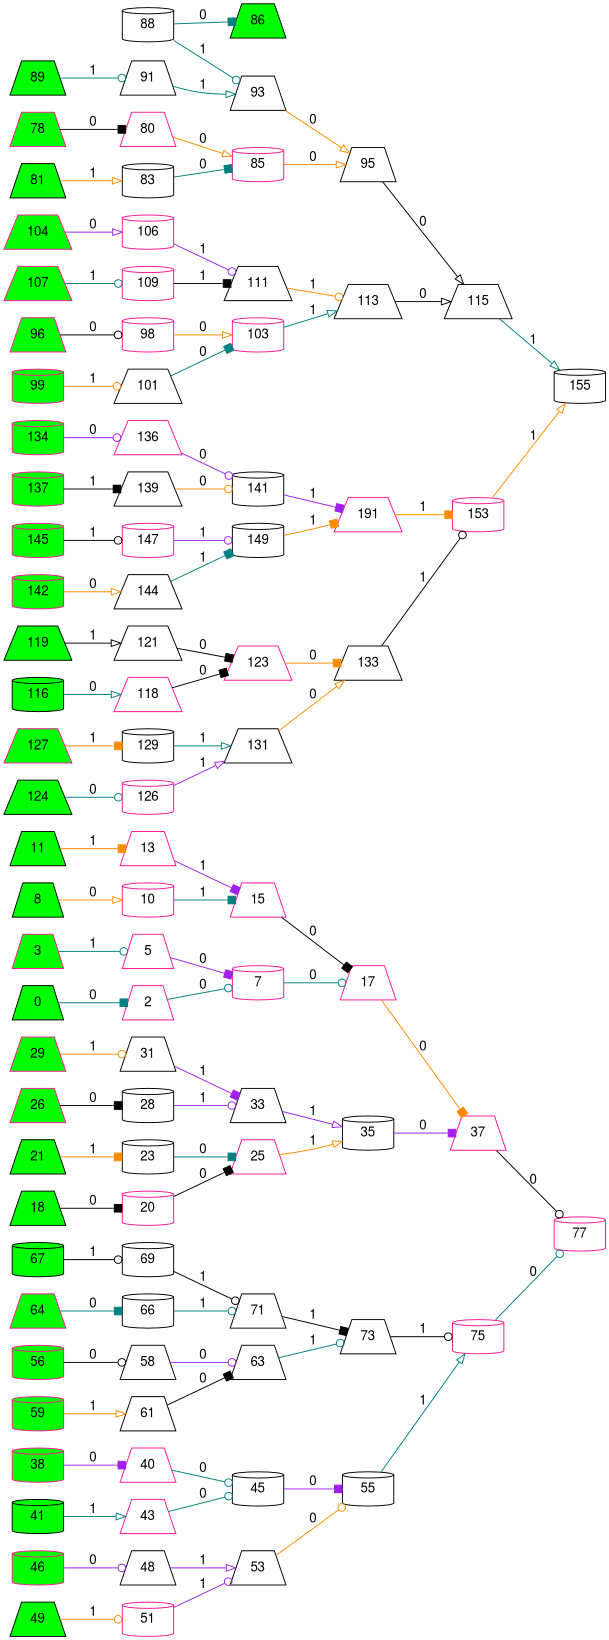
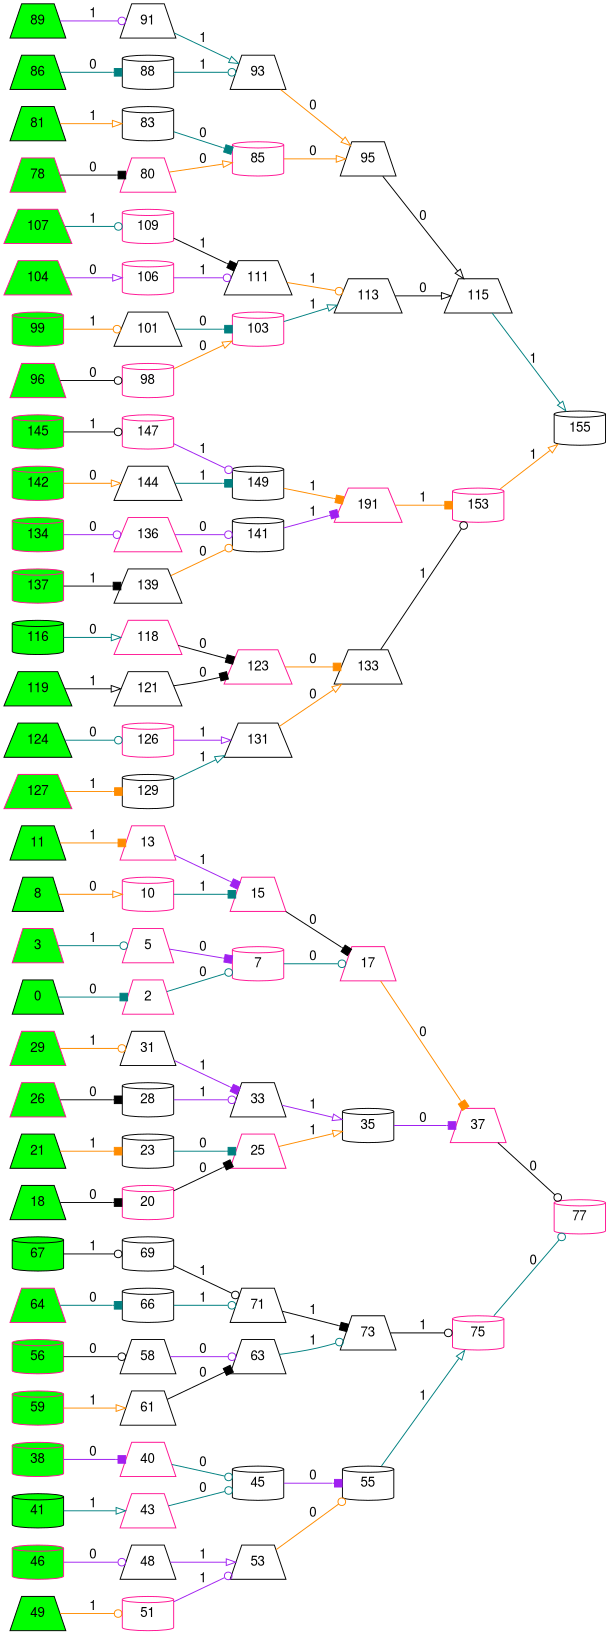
(200, 23) -> (86, 72)
(89, 78) -> (89, 21)
